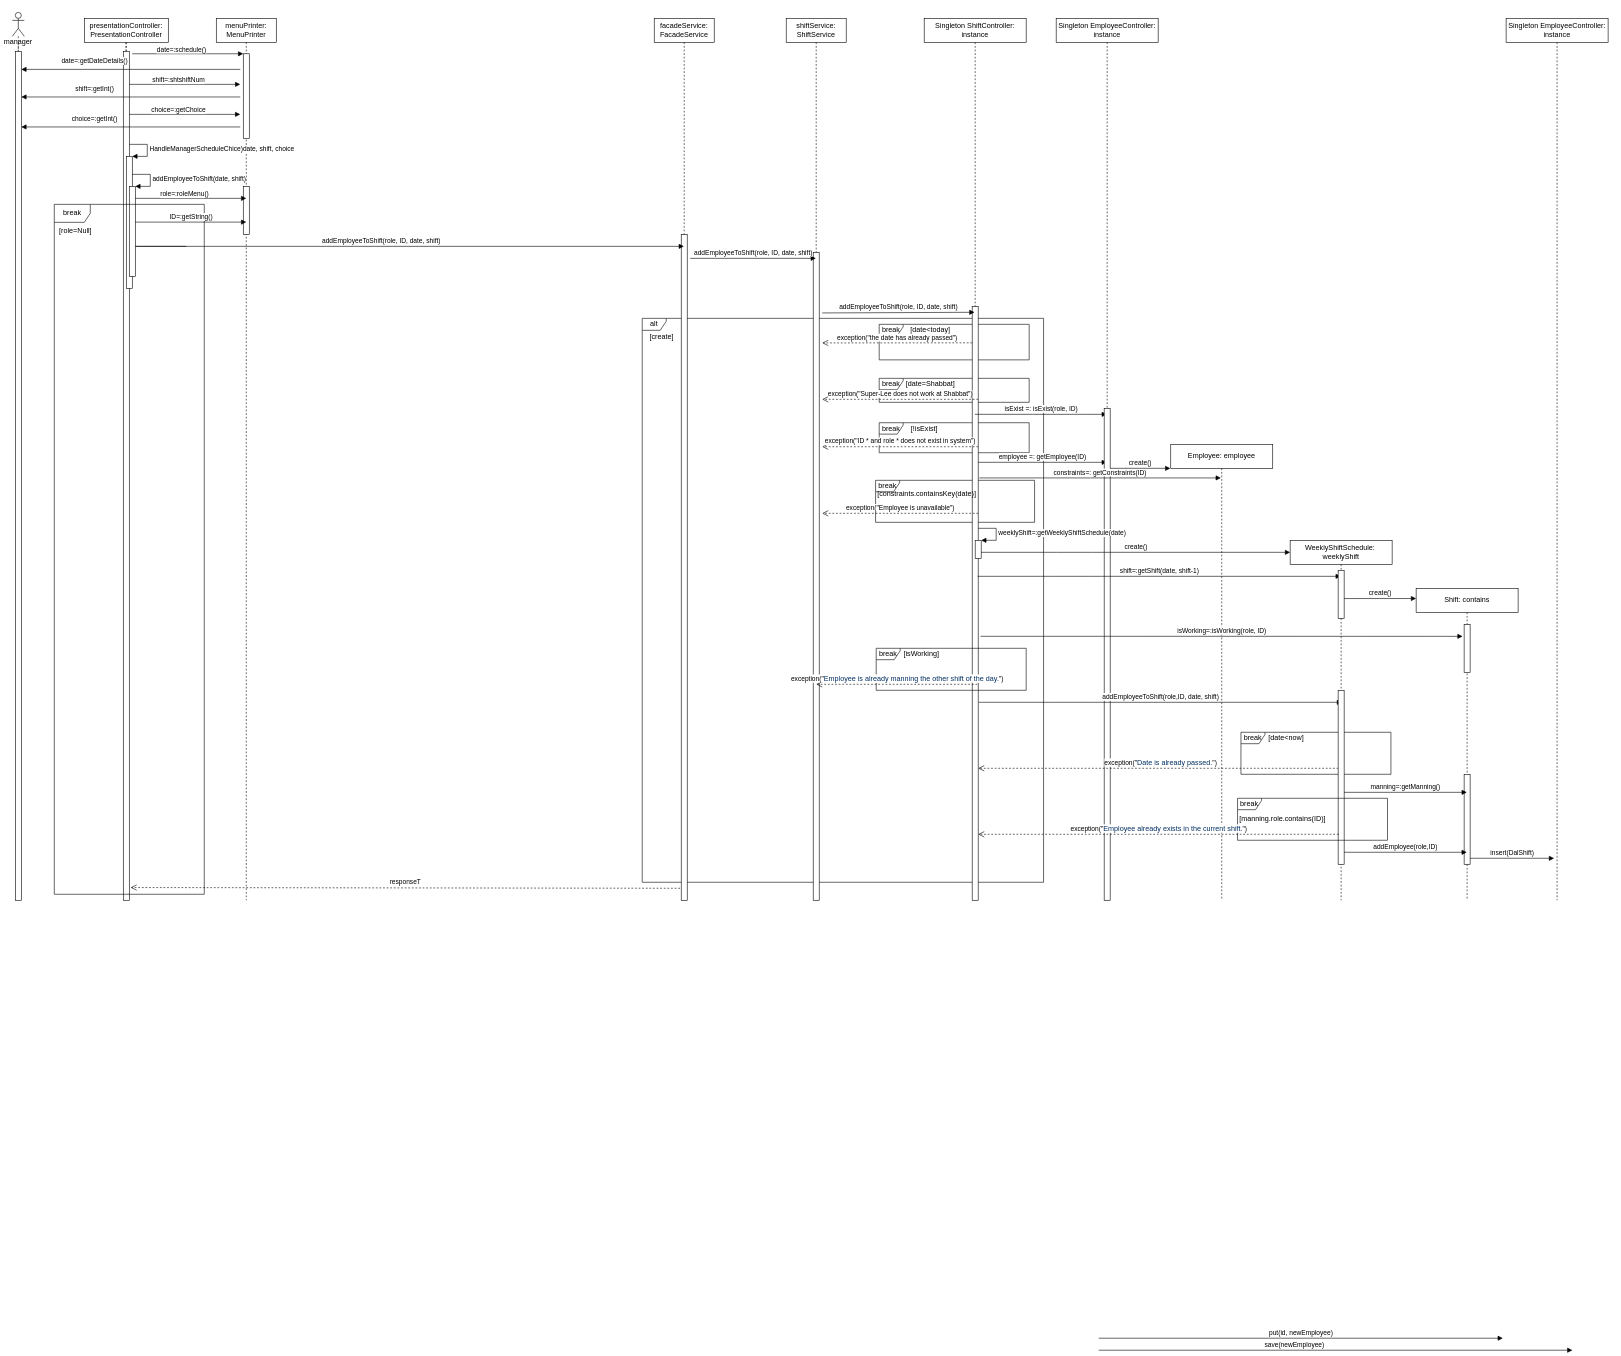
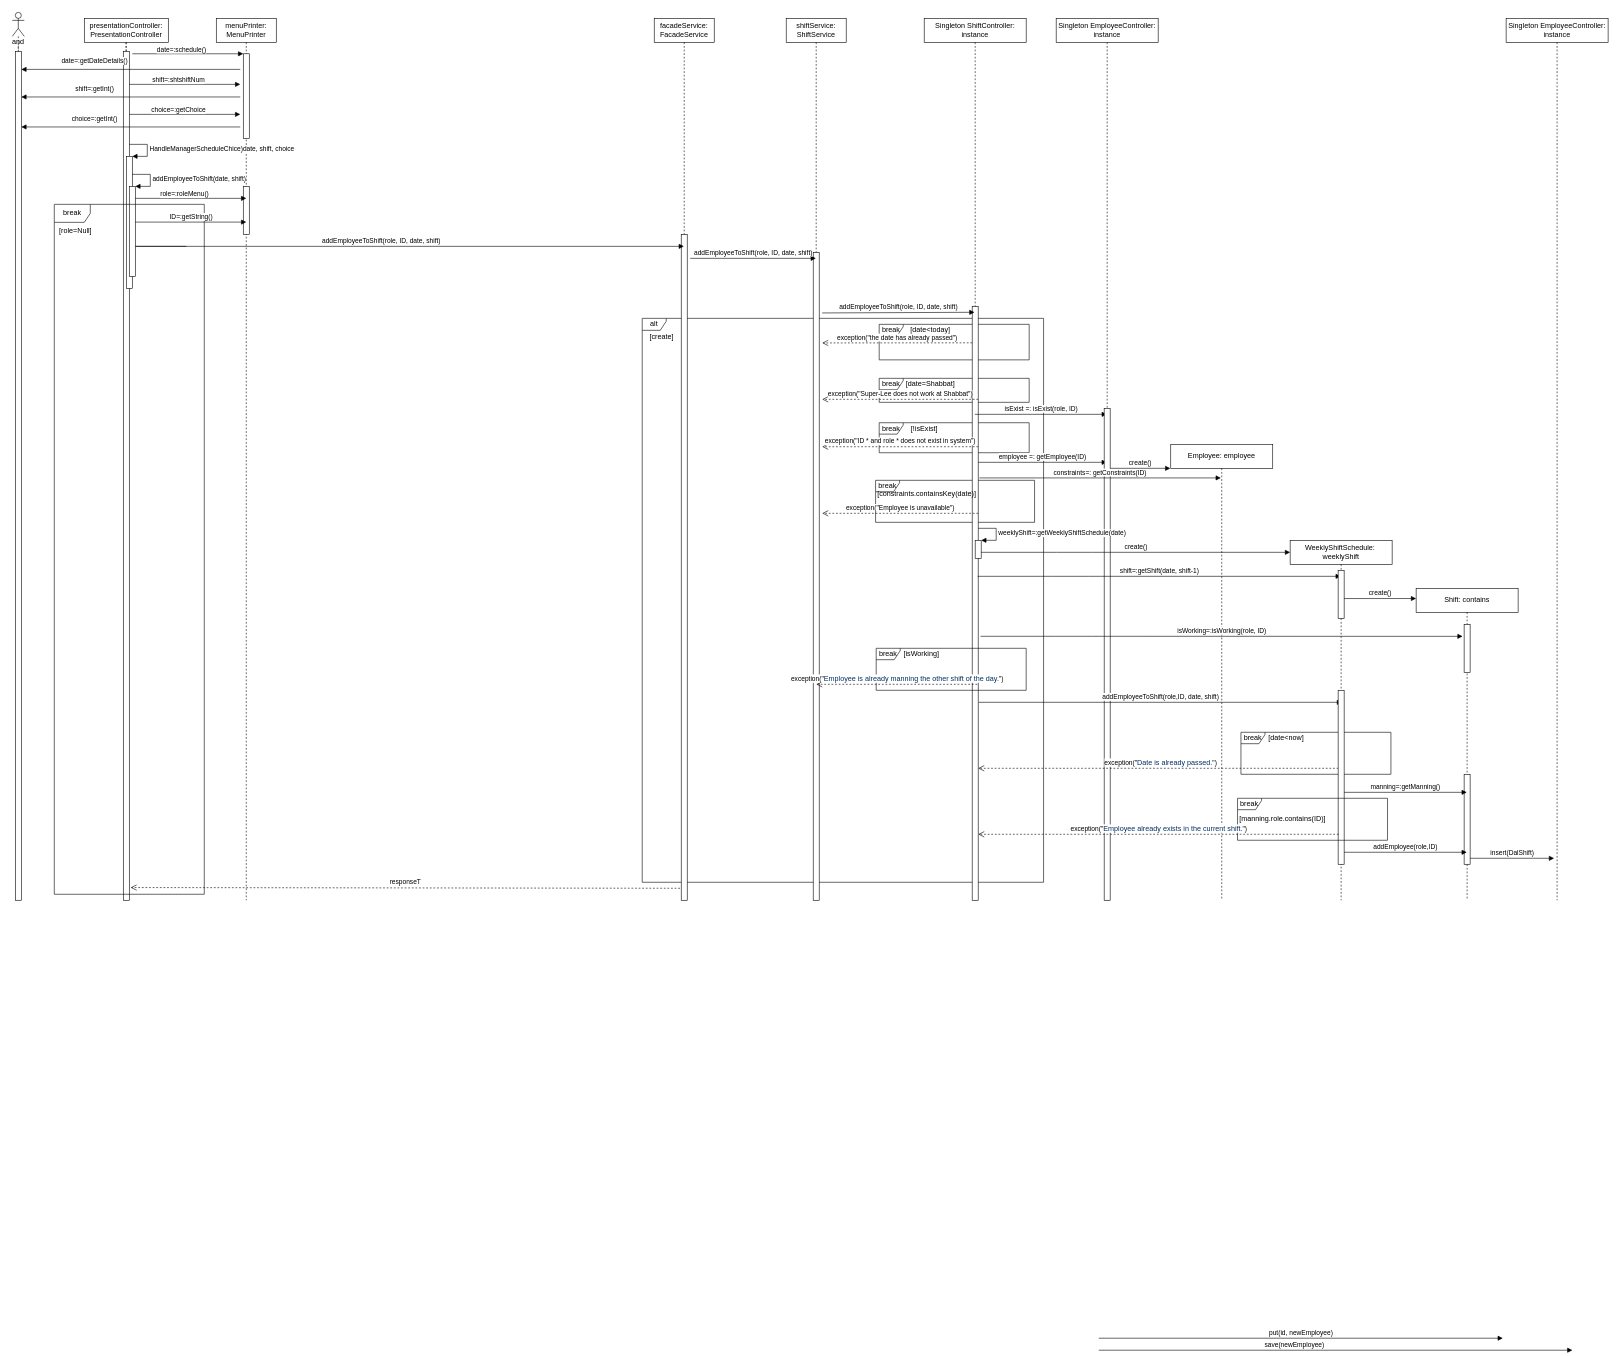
(18, 51) -> (18, 47)
